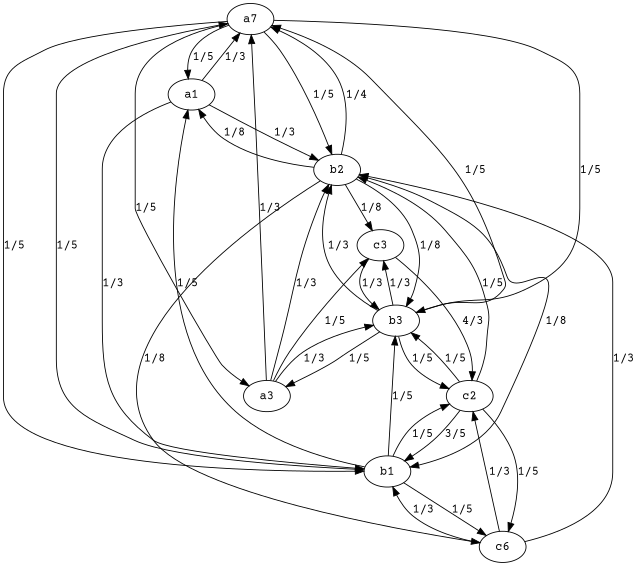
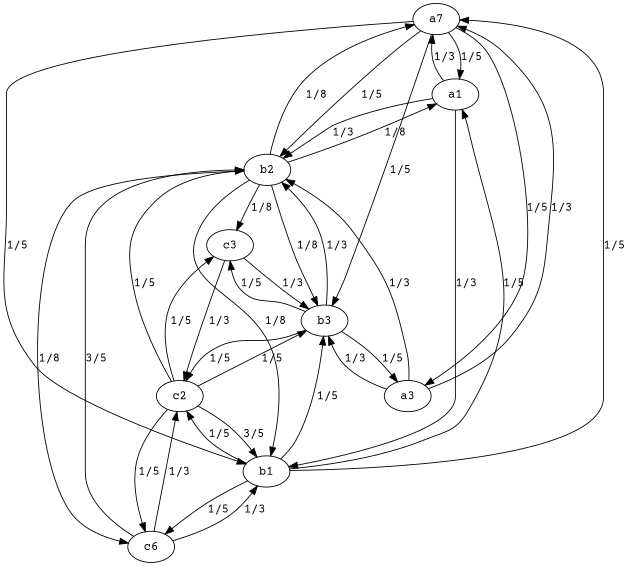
(357, 94) -> (316, 94)
(453, 168) -> none
(400, 283) -> (251, 283)
(313, 320) -> (167, 315)
(473, 321) -> (219, 321)
(624, 358) -> (96, 358)
